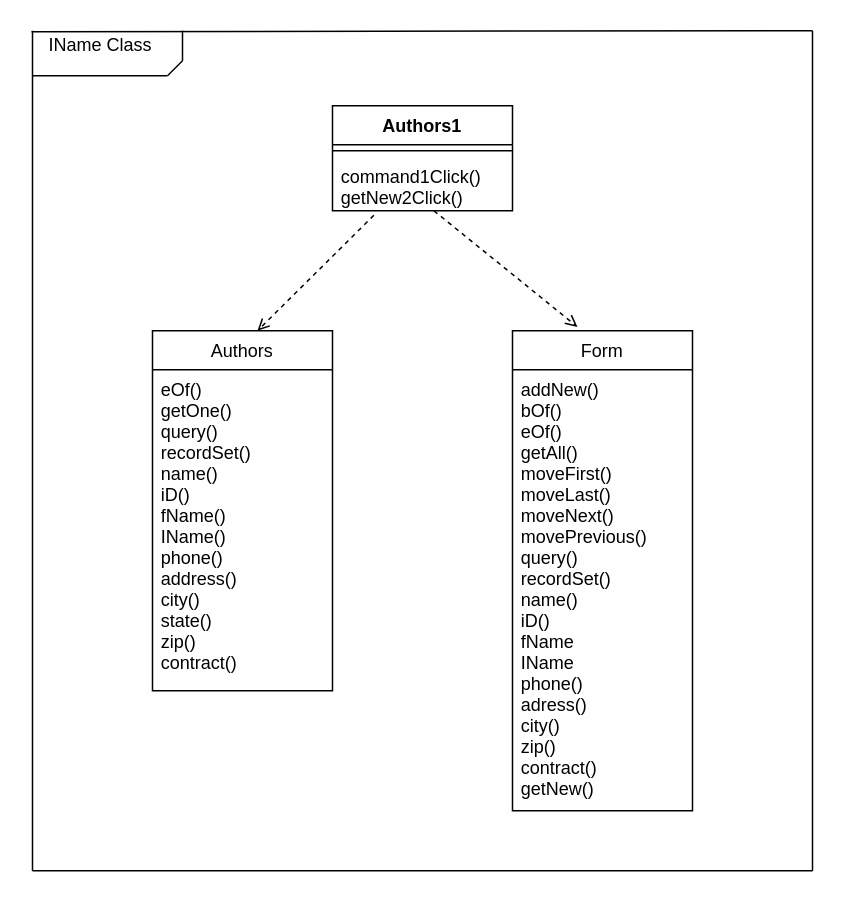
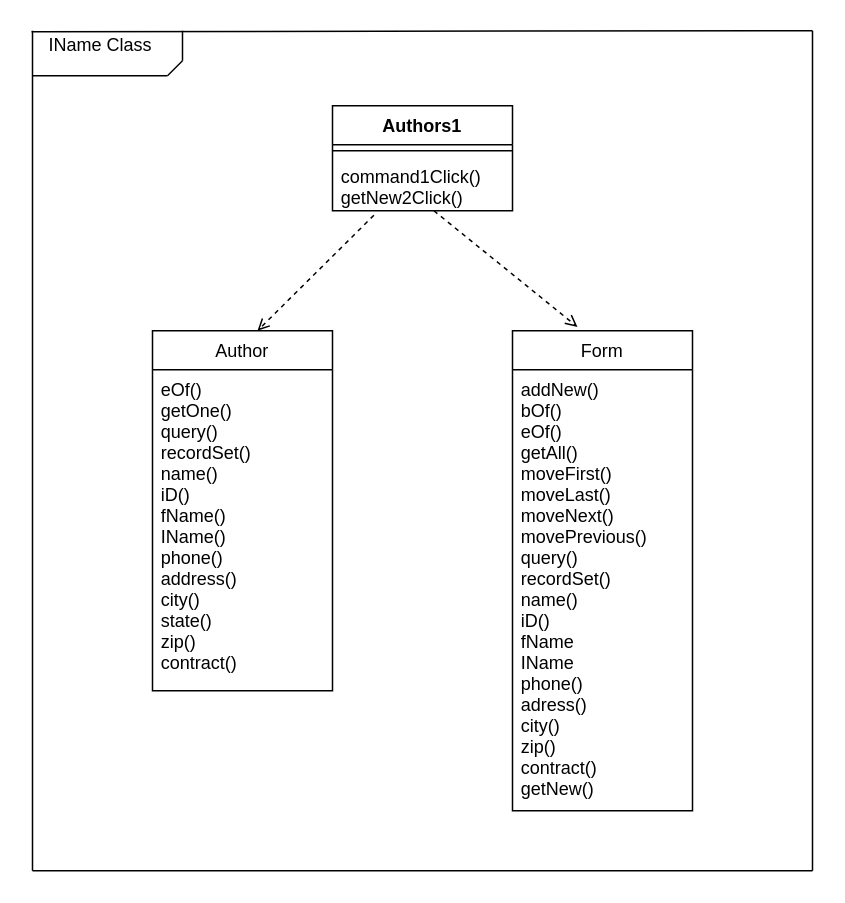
(242, 351) -> (242, 351)
